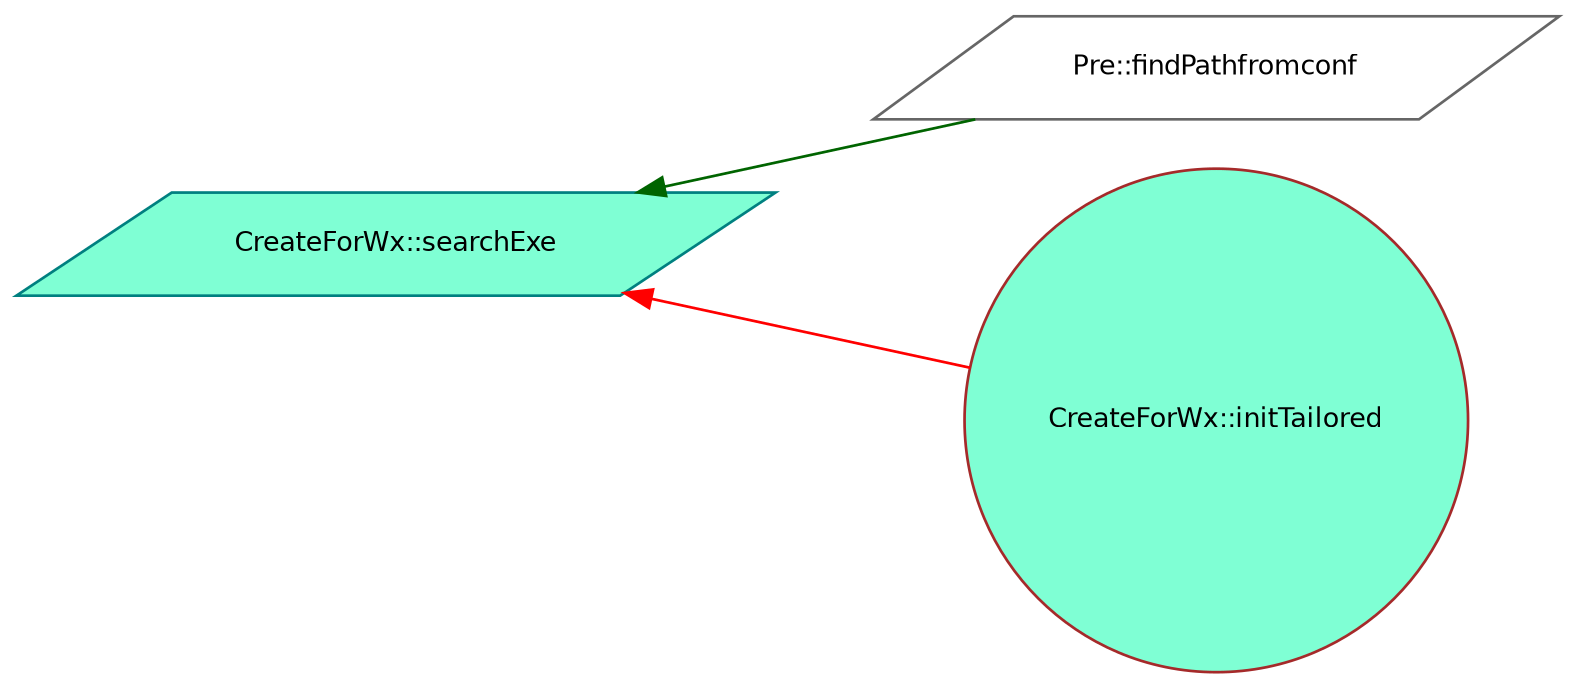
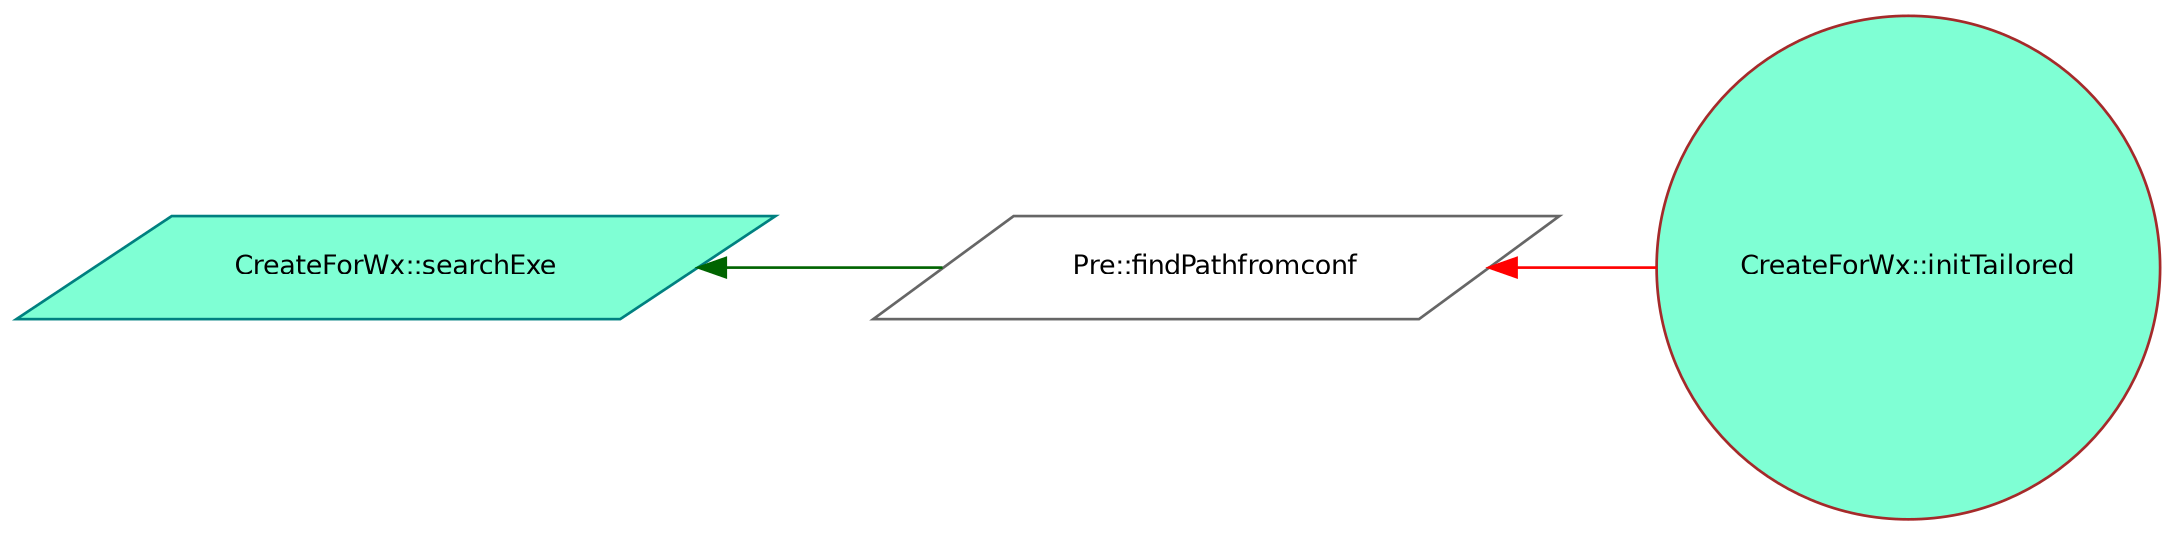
(811, 333) -> (1587, 268)
